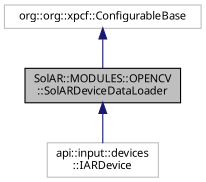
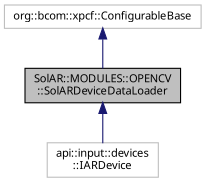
(103, 17) -> (103, 17)
